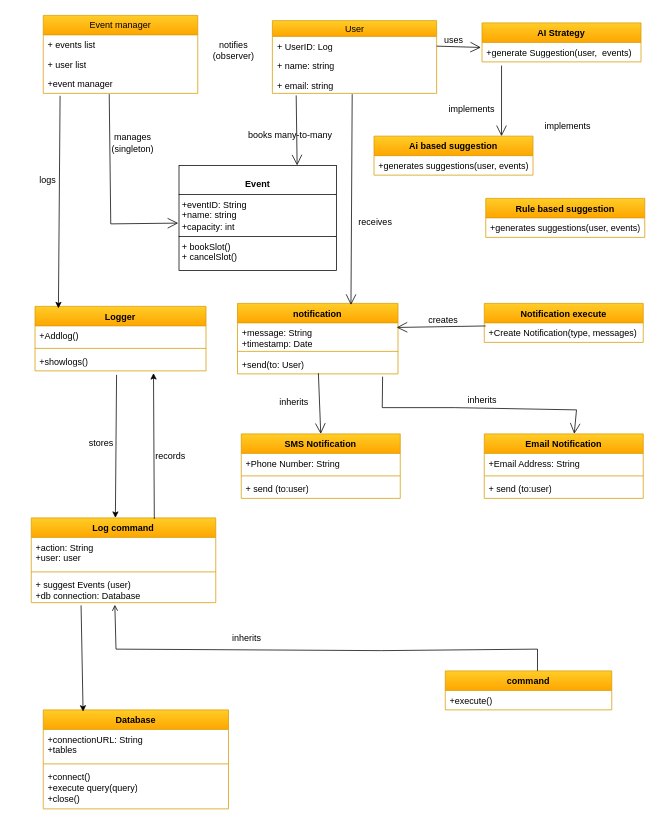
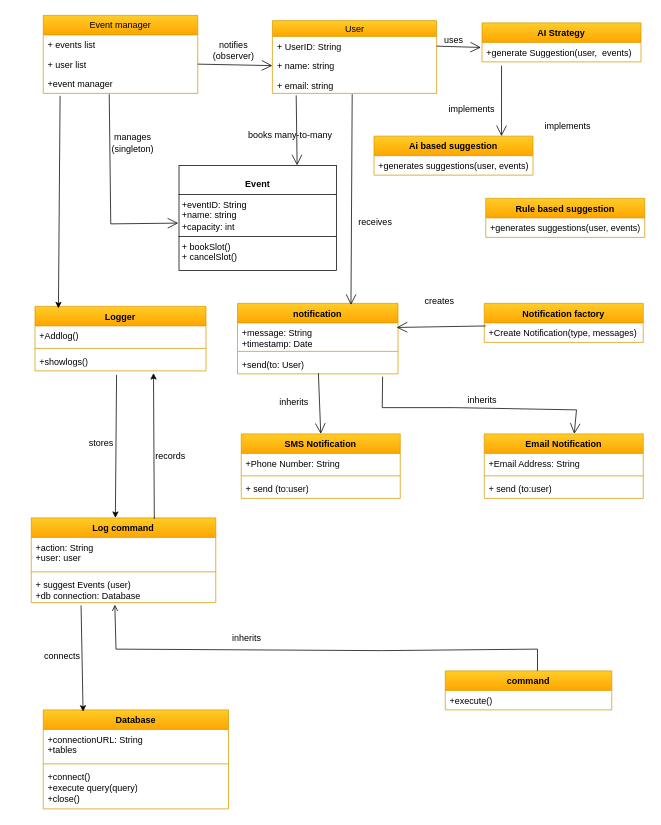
(306, 47) -> (313, 47)
none -> (234, 65)
(49, 180) -> none
(564, 314) -> (564, 314)
(443, 320) -> (439, 301)
none -> (62, 657)
